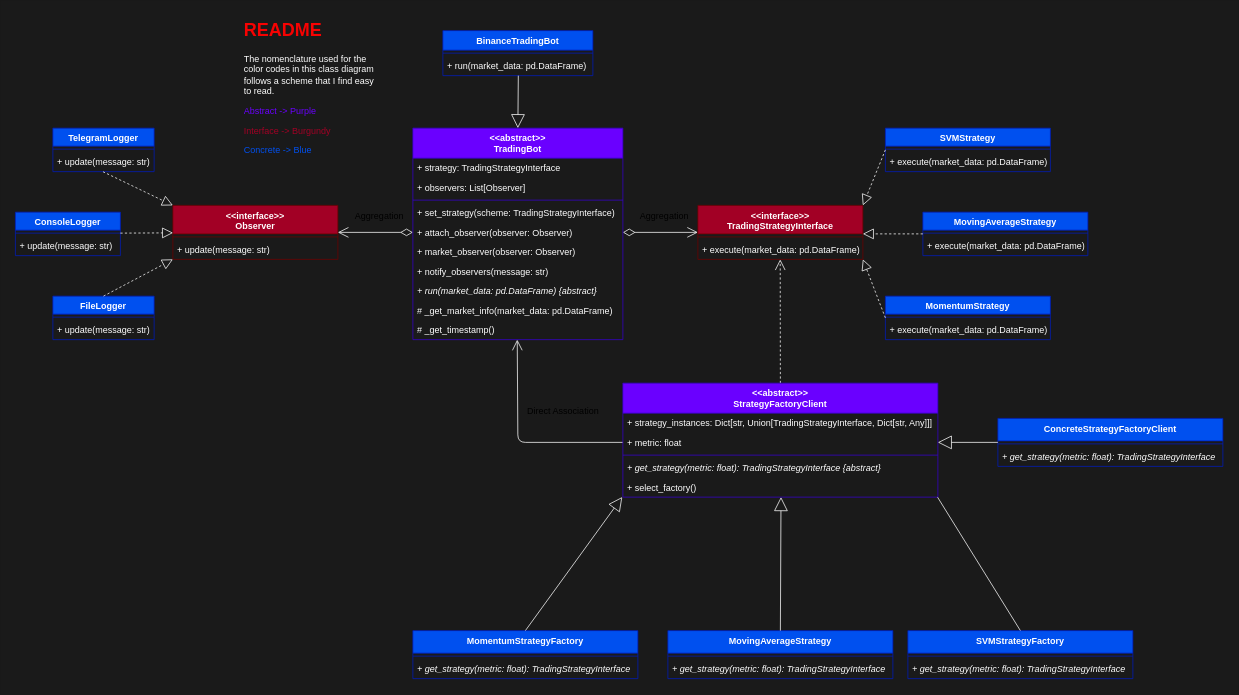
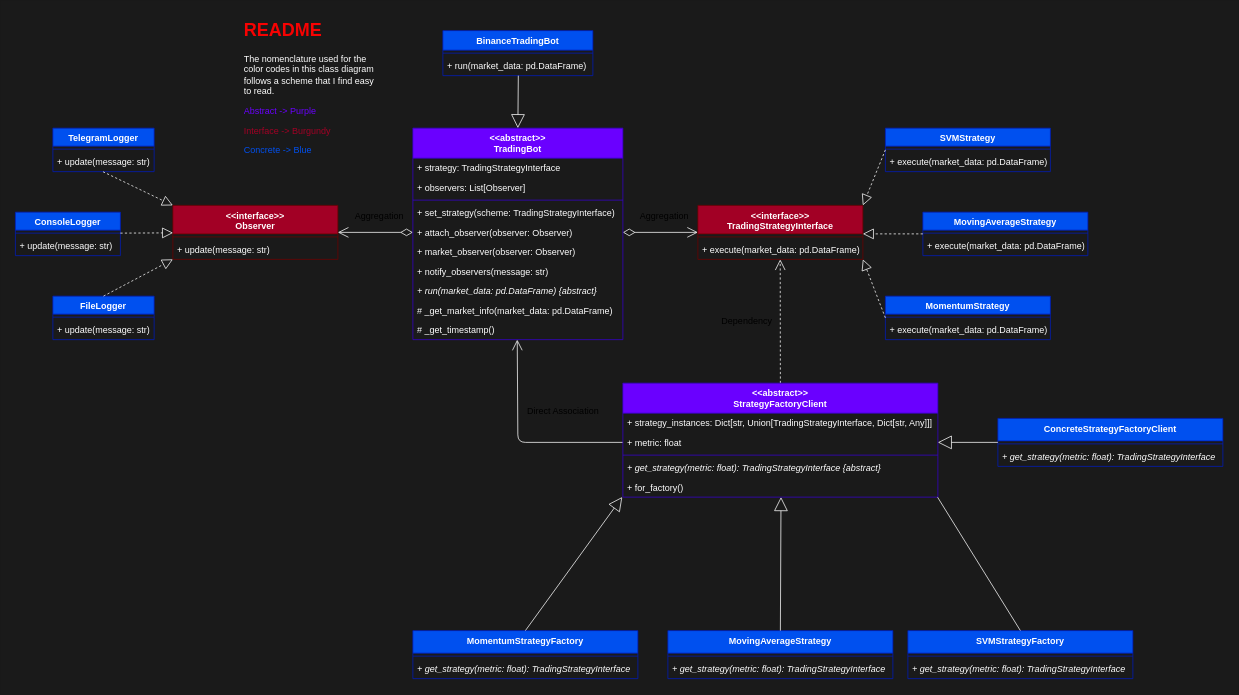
none -> (747, 321)
(670, 488) -> (664, 488)
